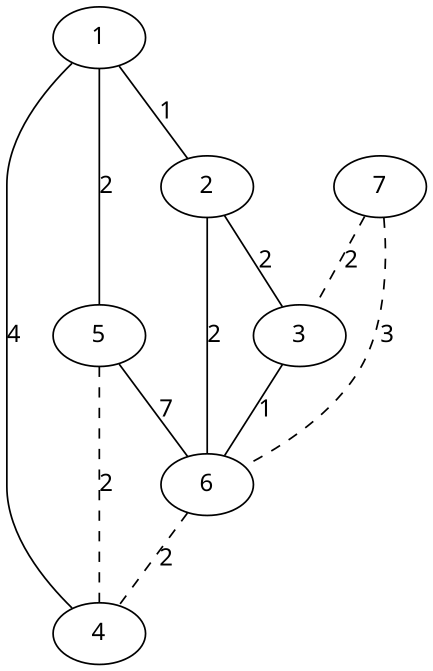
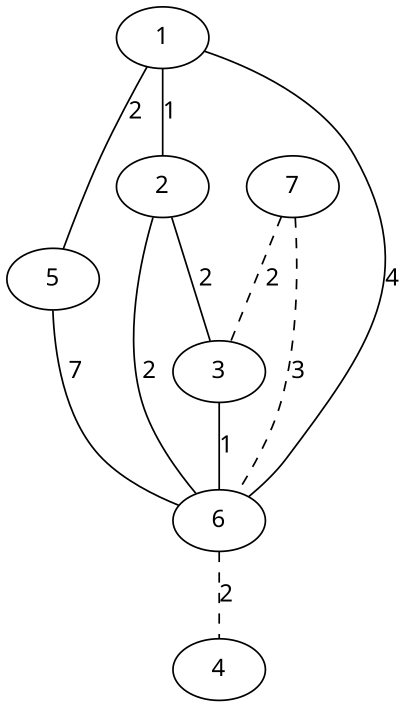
(7, 336) -> (384, 251)
(99, 485) -> none
